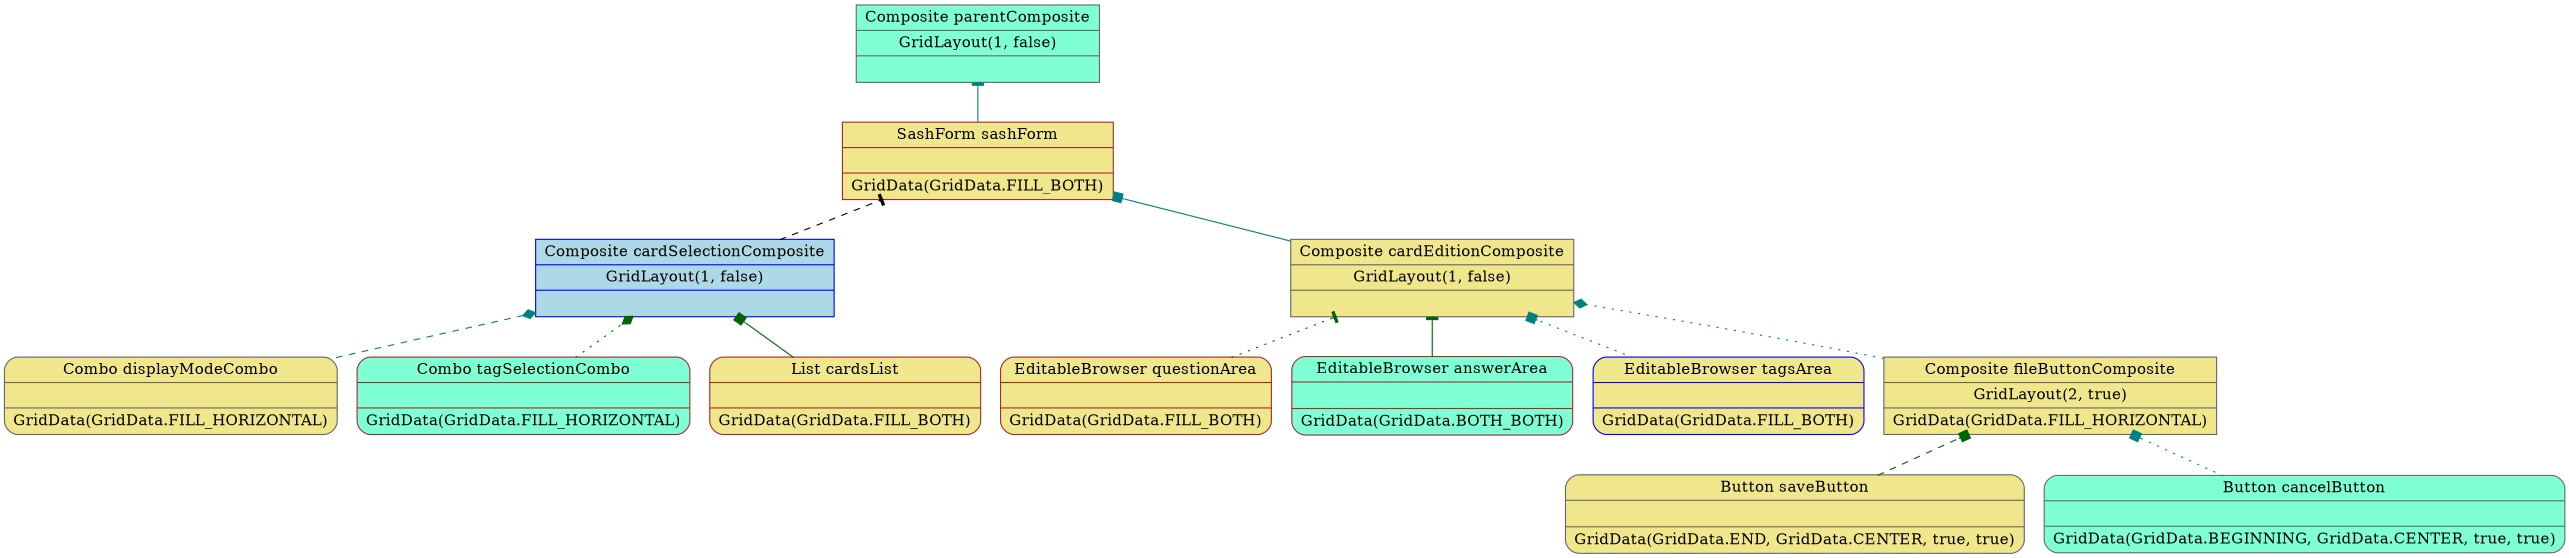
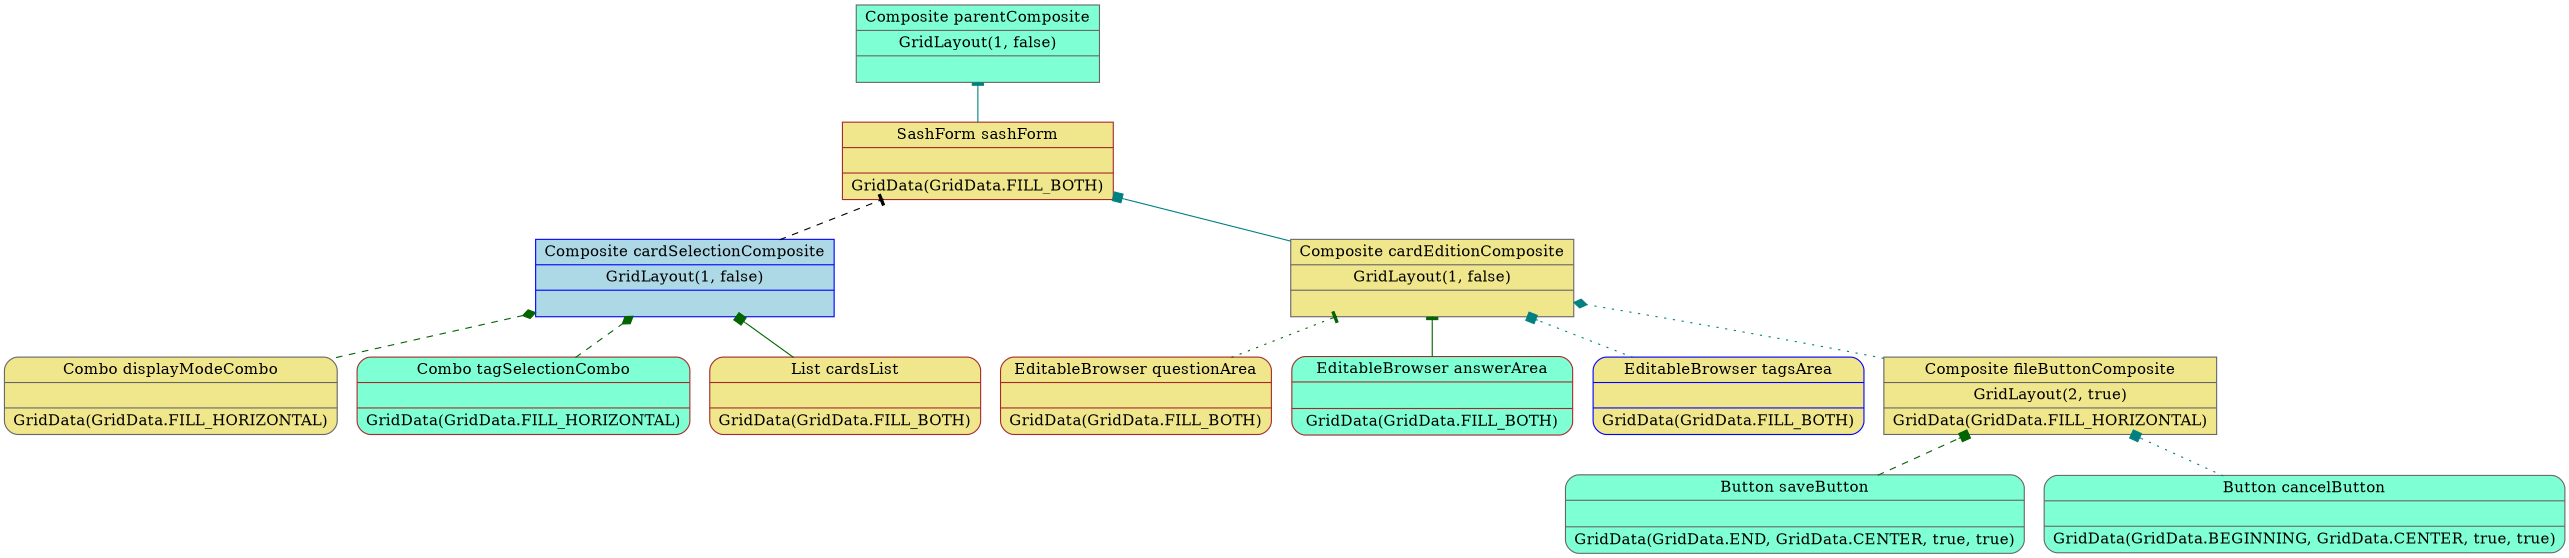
(429, 337) -> (429, 337)
(599, 341) -> (599, 341)
(1432, 421) -> (1432, 421)
(1795, 514) -> (1795, 514)
